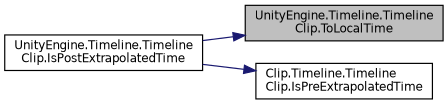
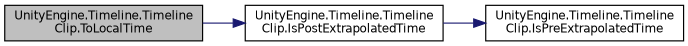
(218, 39) -> (218, 23)
(344, 81) -> (585, 23)
